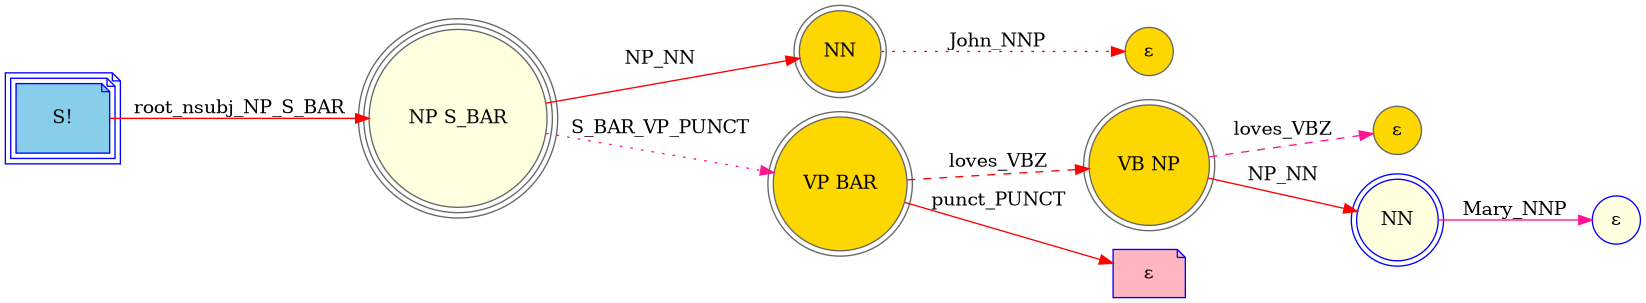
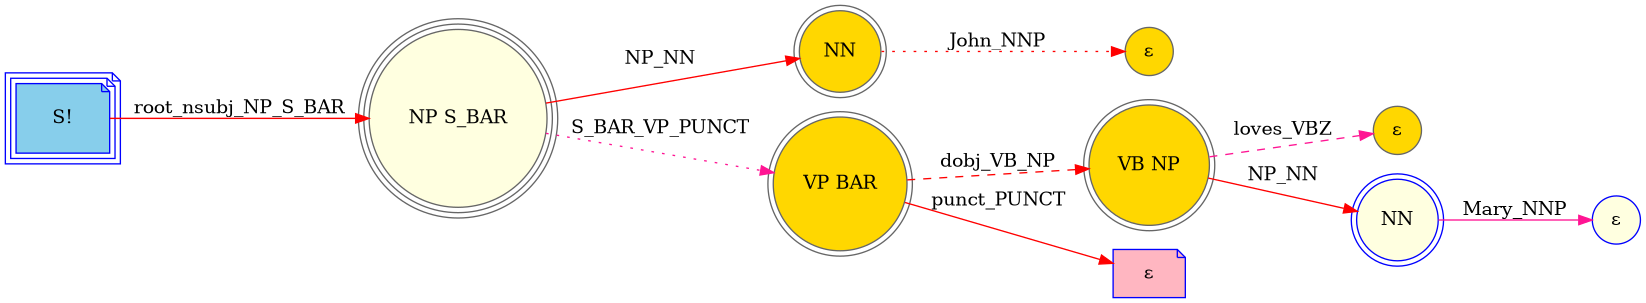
(998, 162) -> (998, 162)
